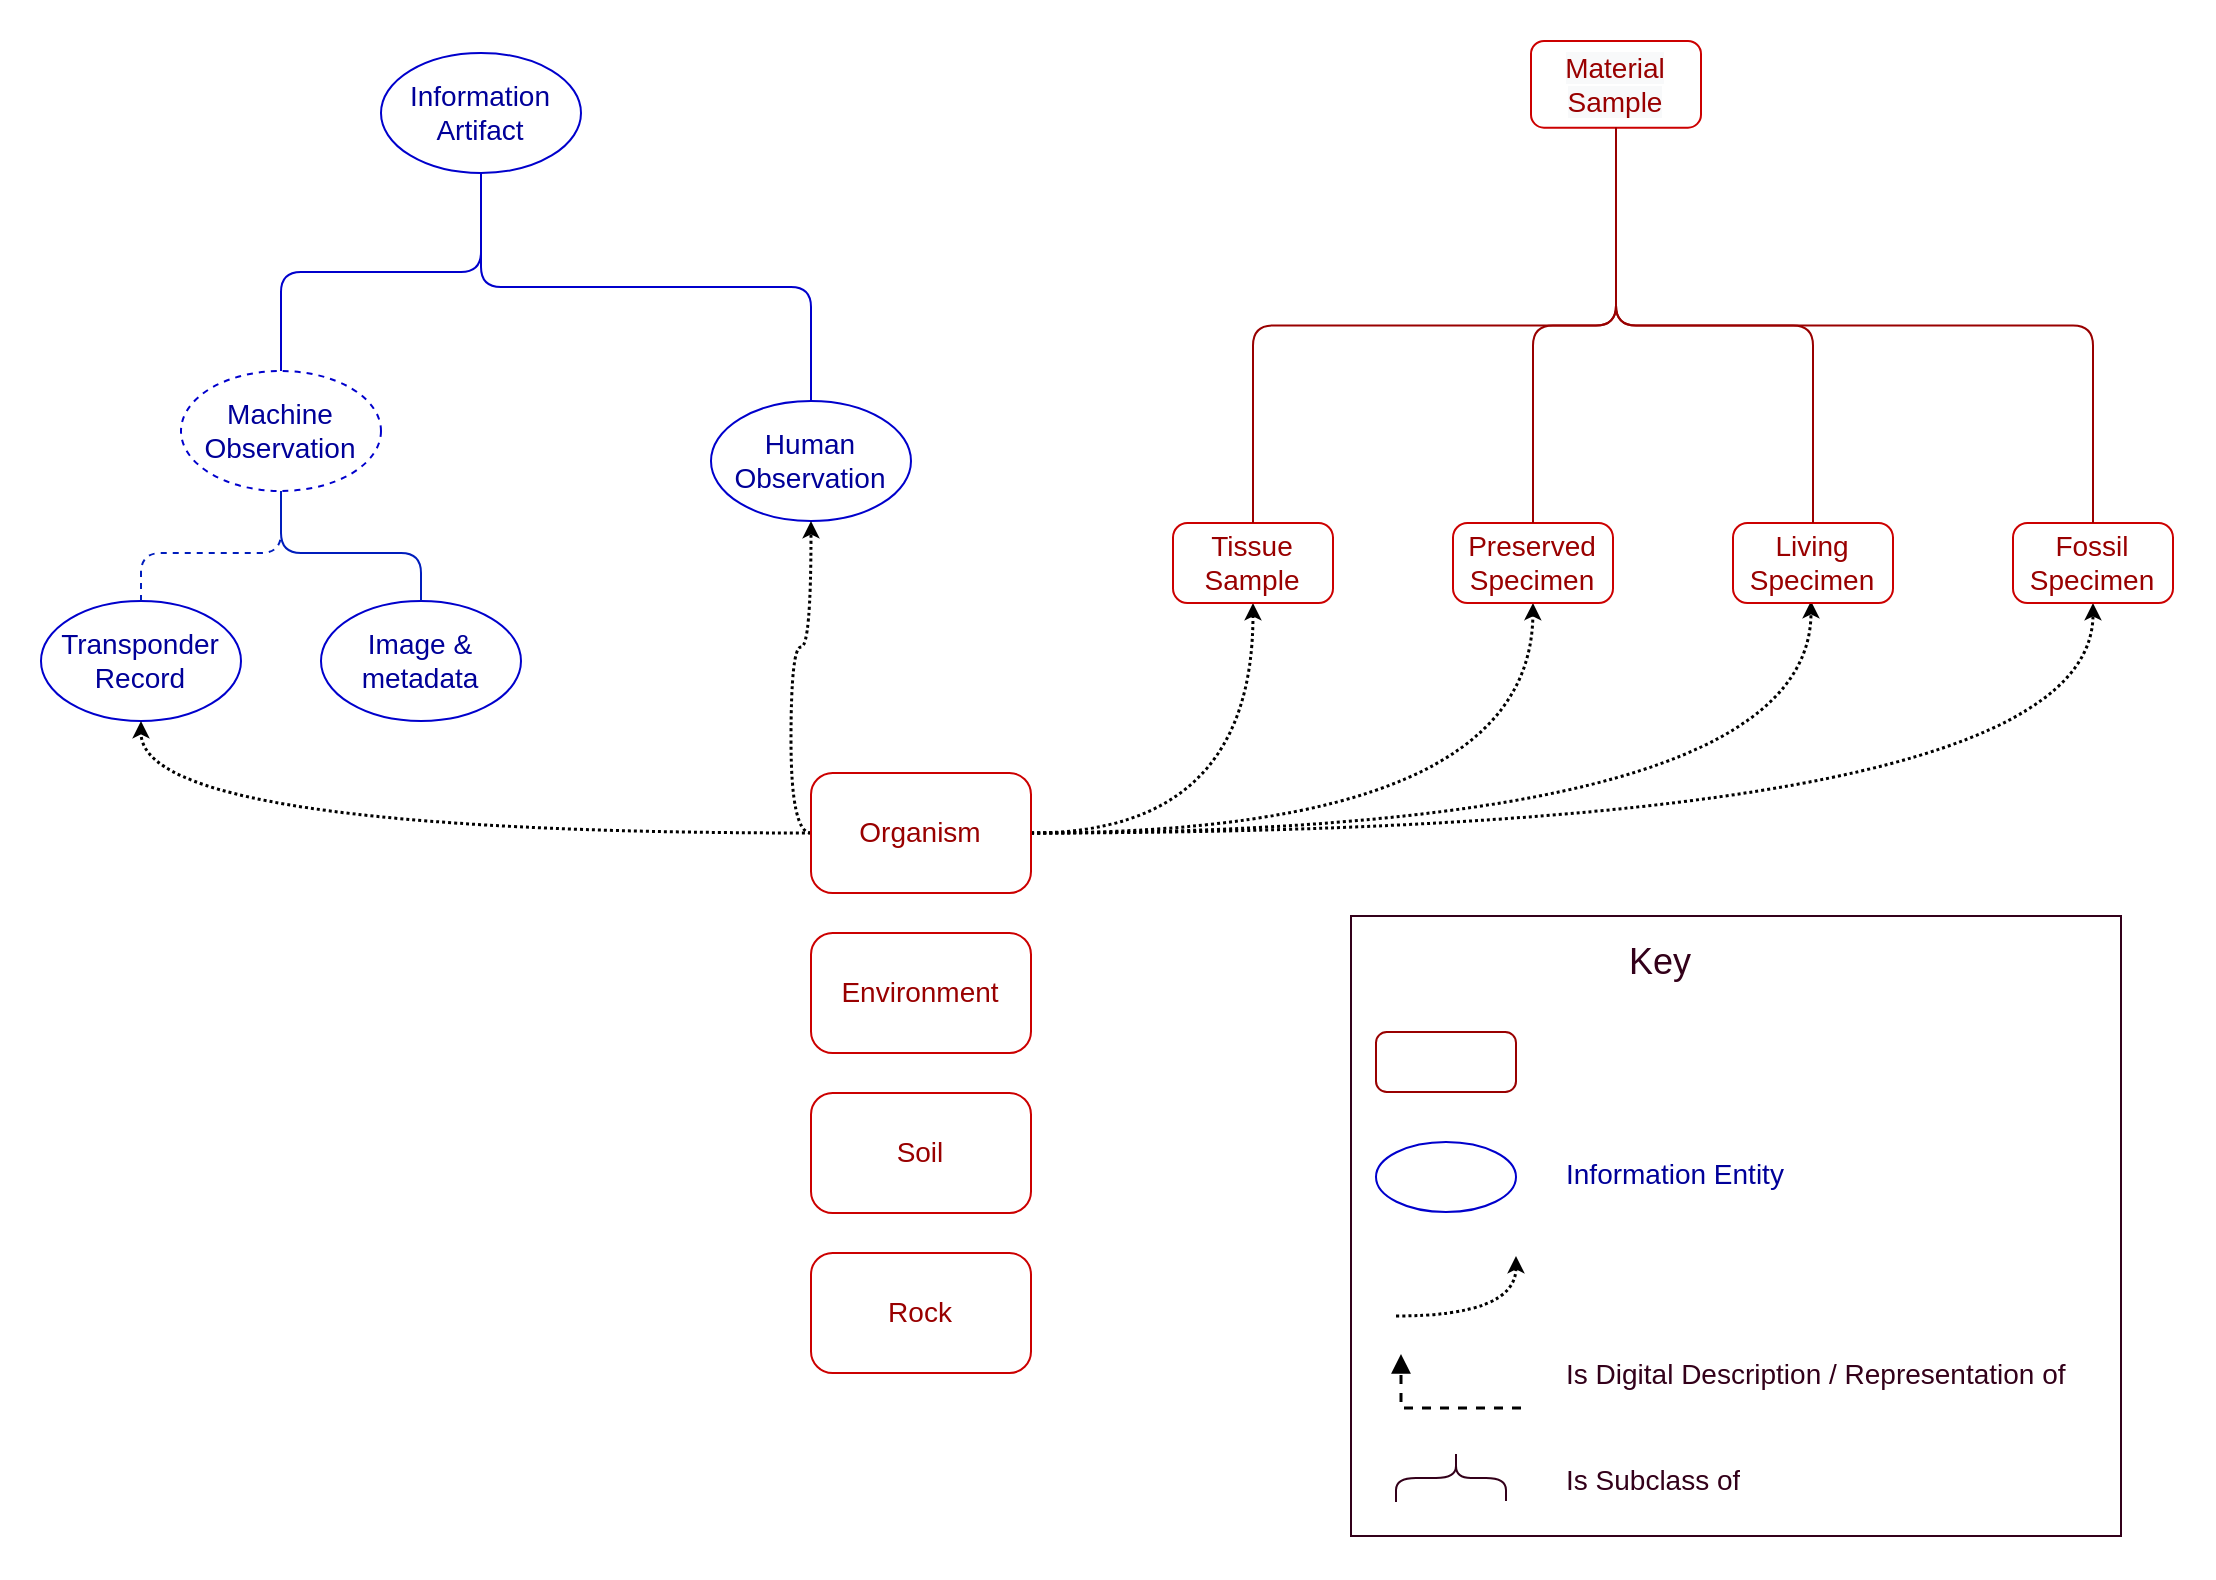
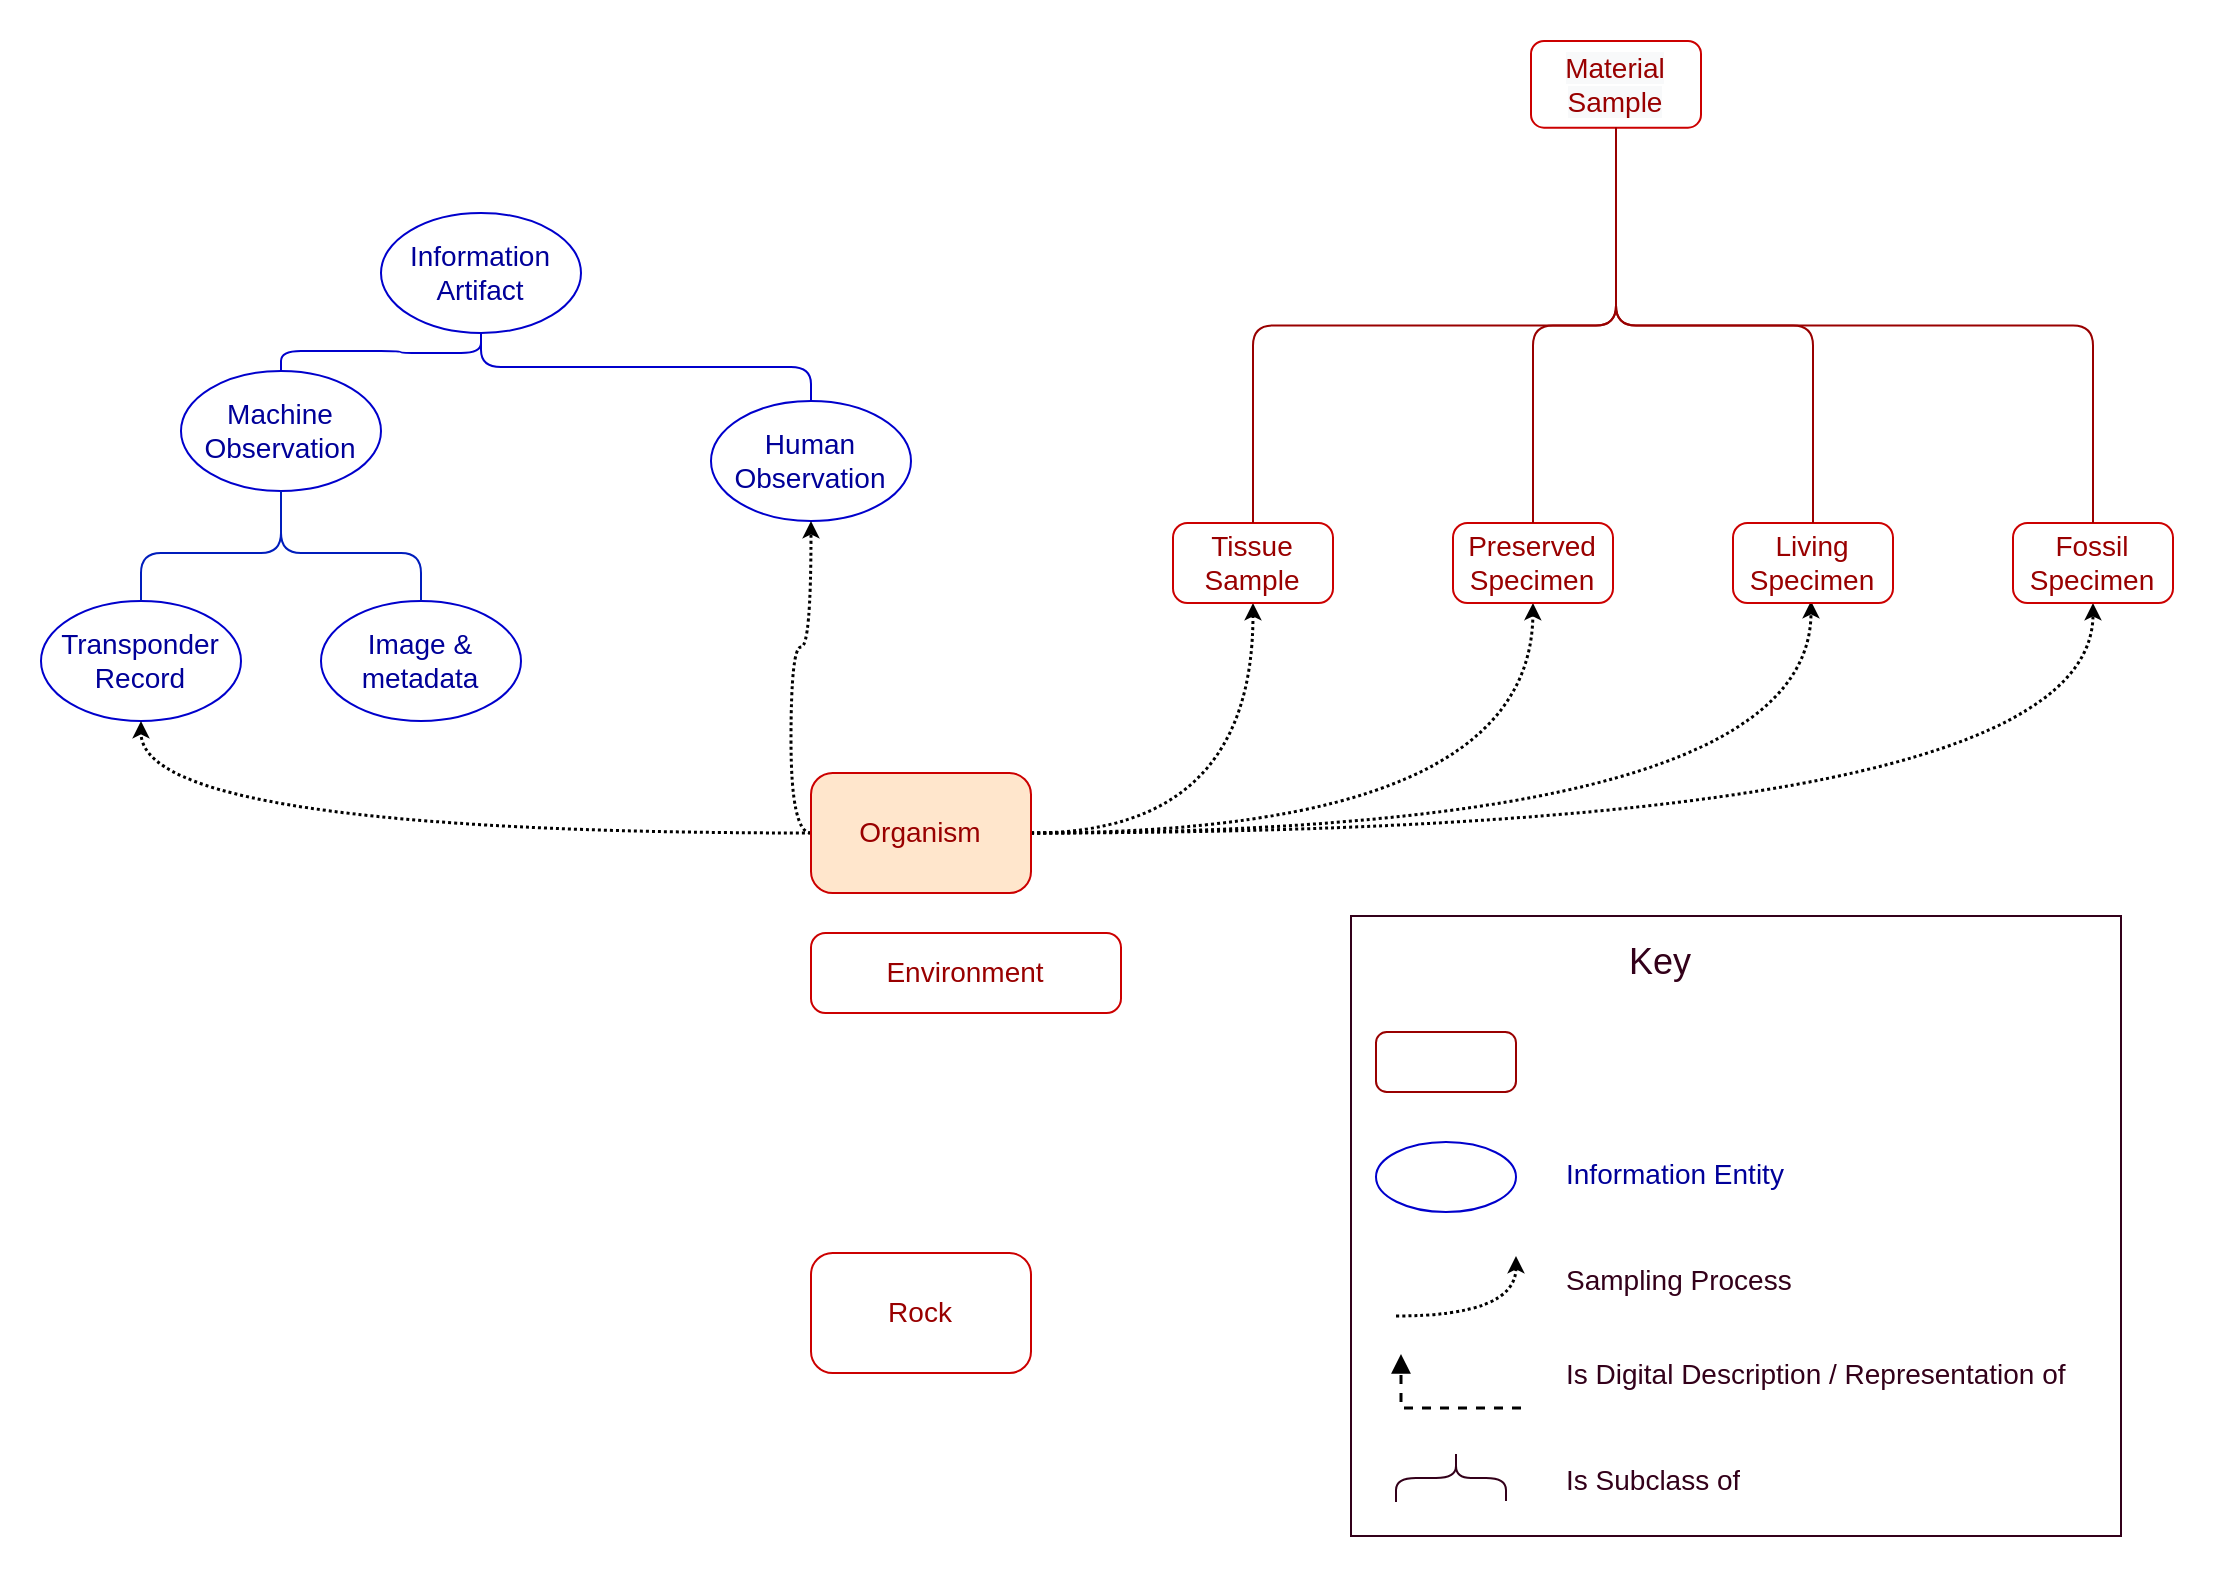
(481, 113) -> (481, 273)
(281, 431) -> (281, 431)
(194, 553) -> (194, 553)
(921, 833) -> (921, 833)
(921, 993) -> (966, 973)
(921, 1153) -> none
none -> (1746, 1287)
